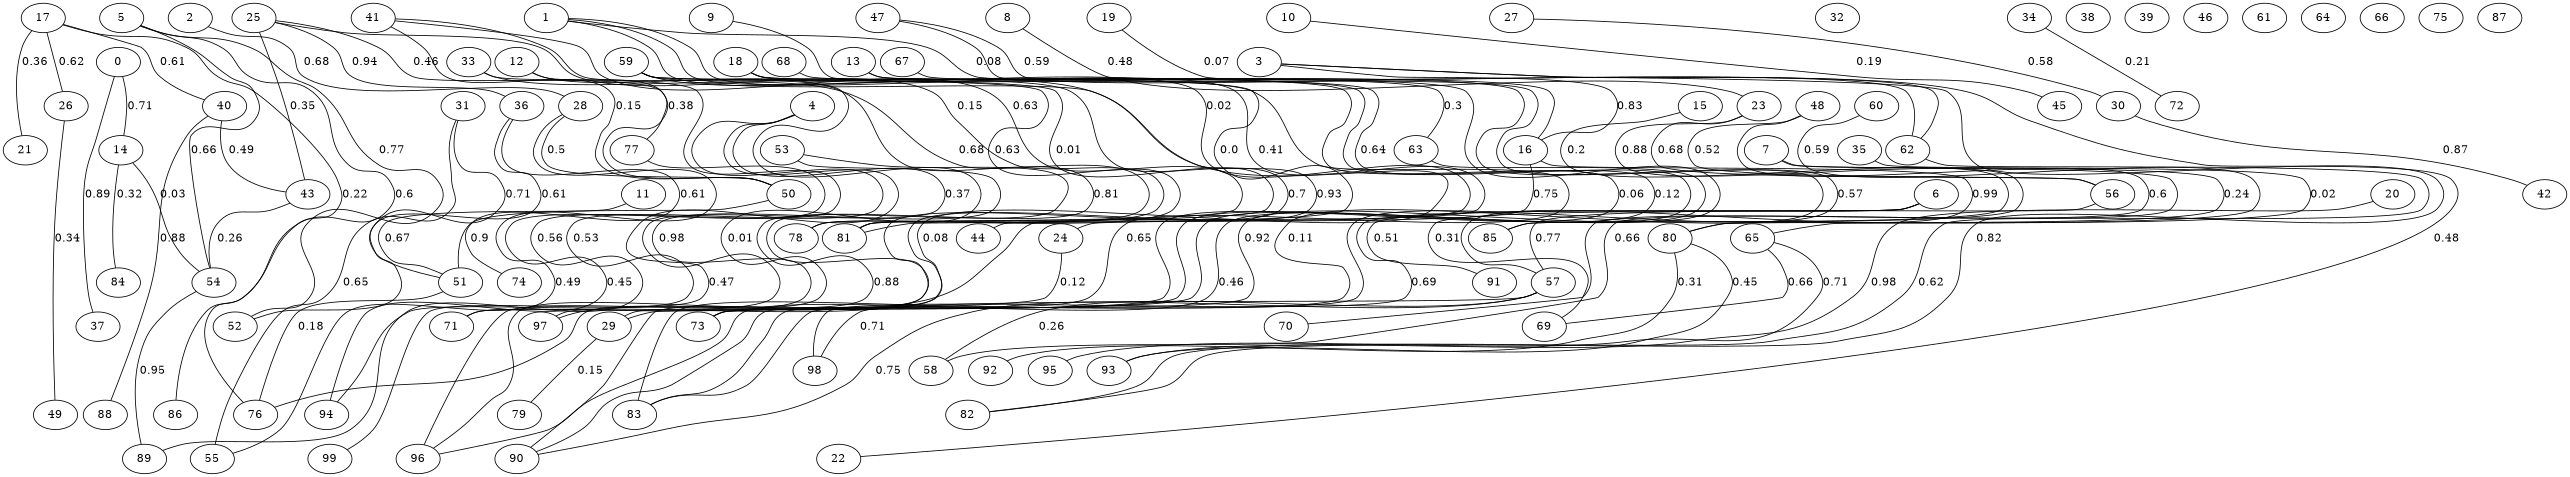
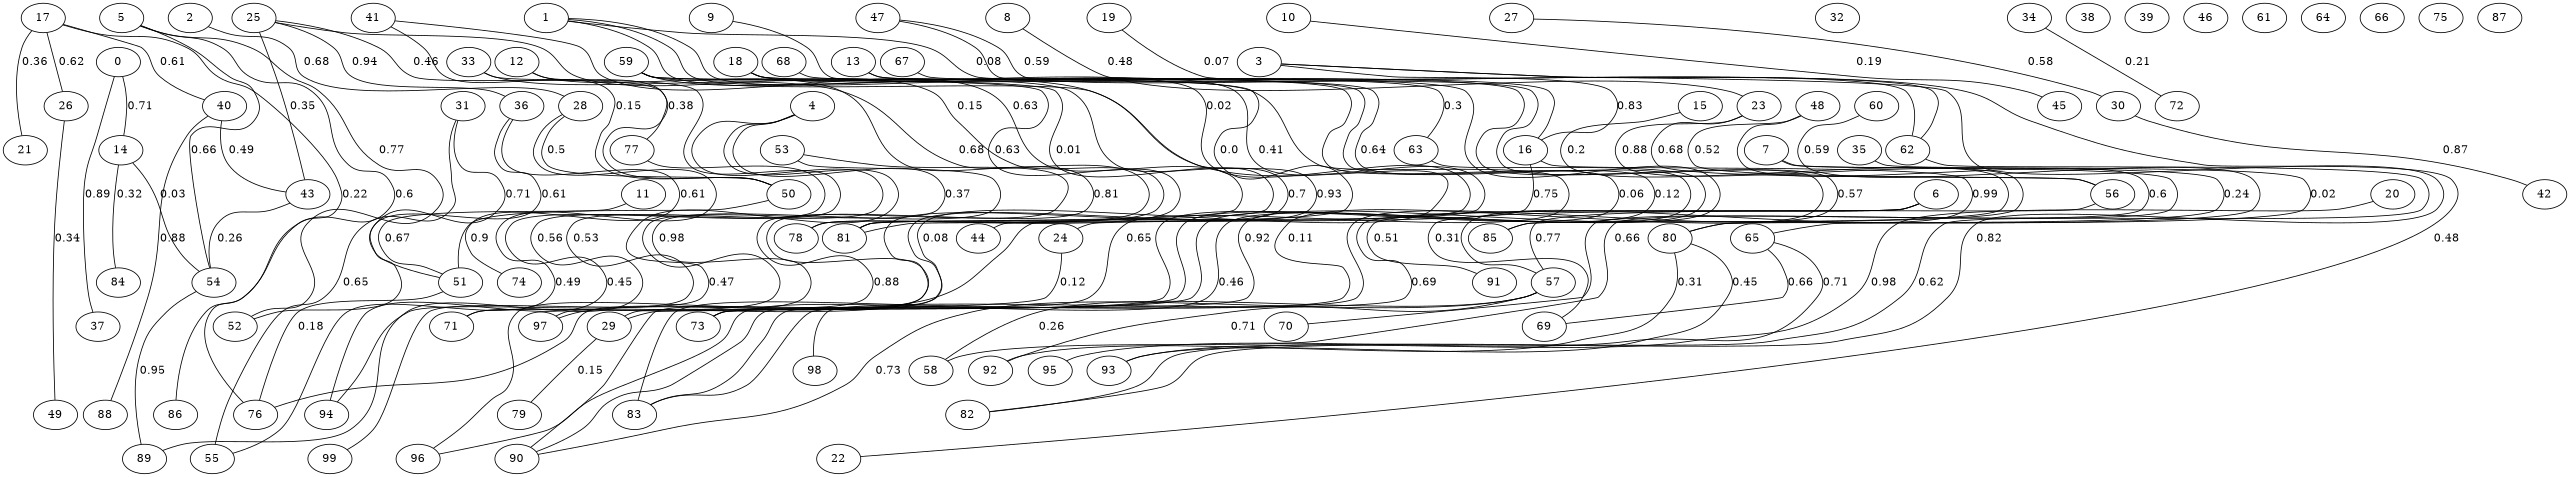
(974, 179) -> none
(1169, 302) -> (1217, 314)
(889, 371) -> (889, 371)
